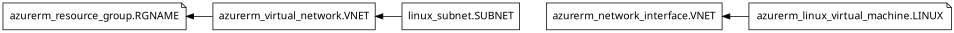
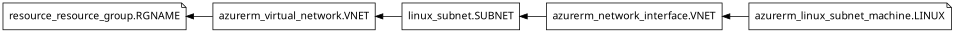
(95, 16) -> (95, 16)
none -> (537, 16)
(850, 16) -> (850, 16)
